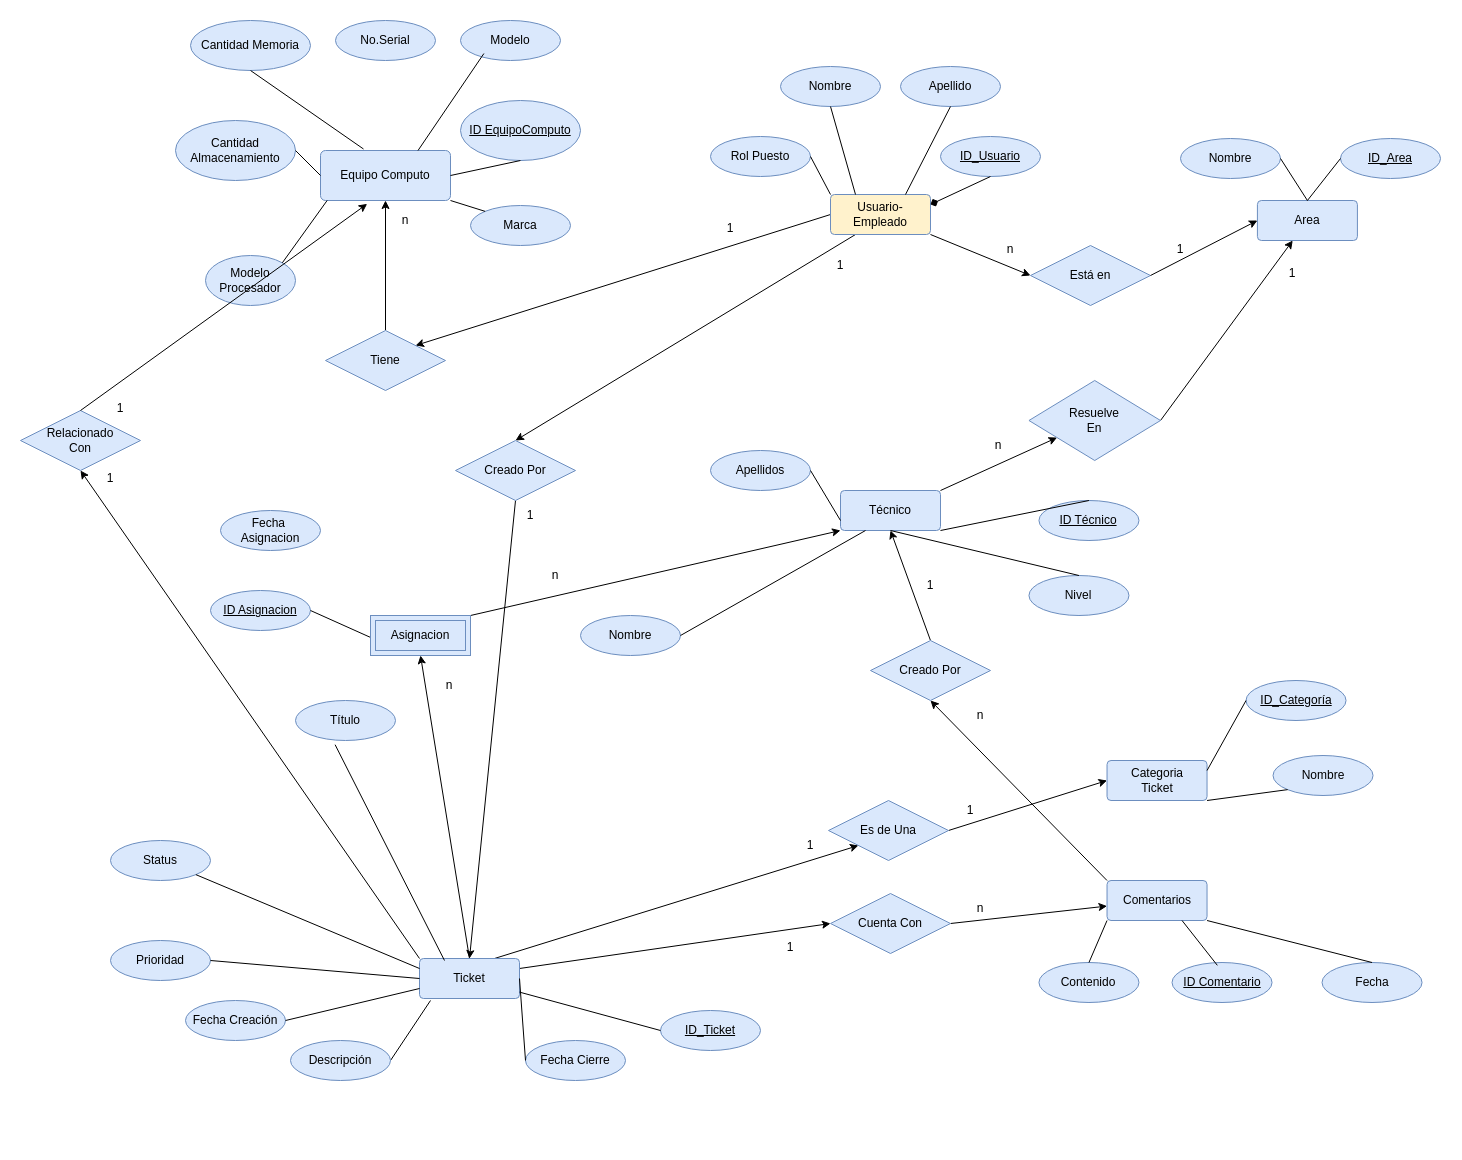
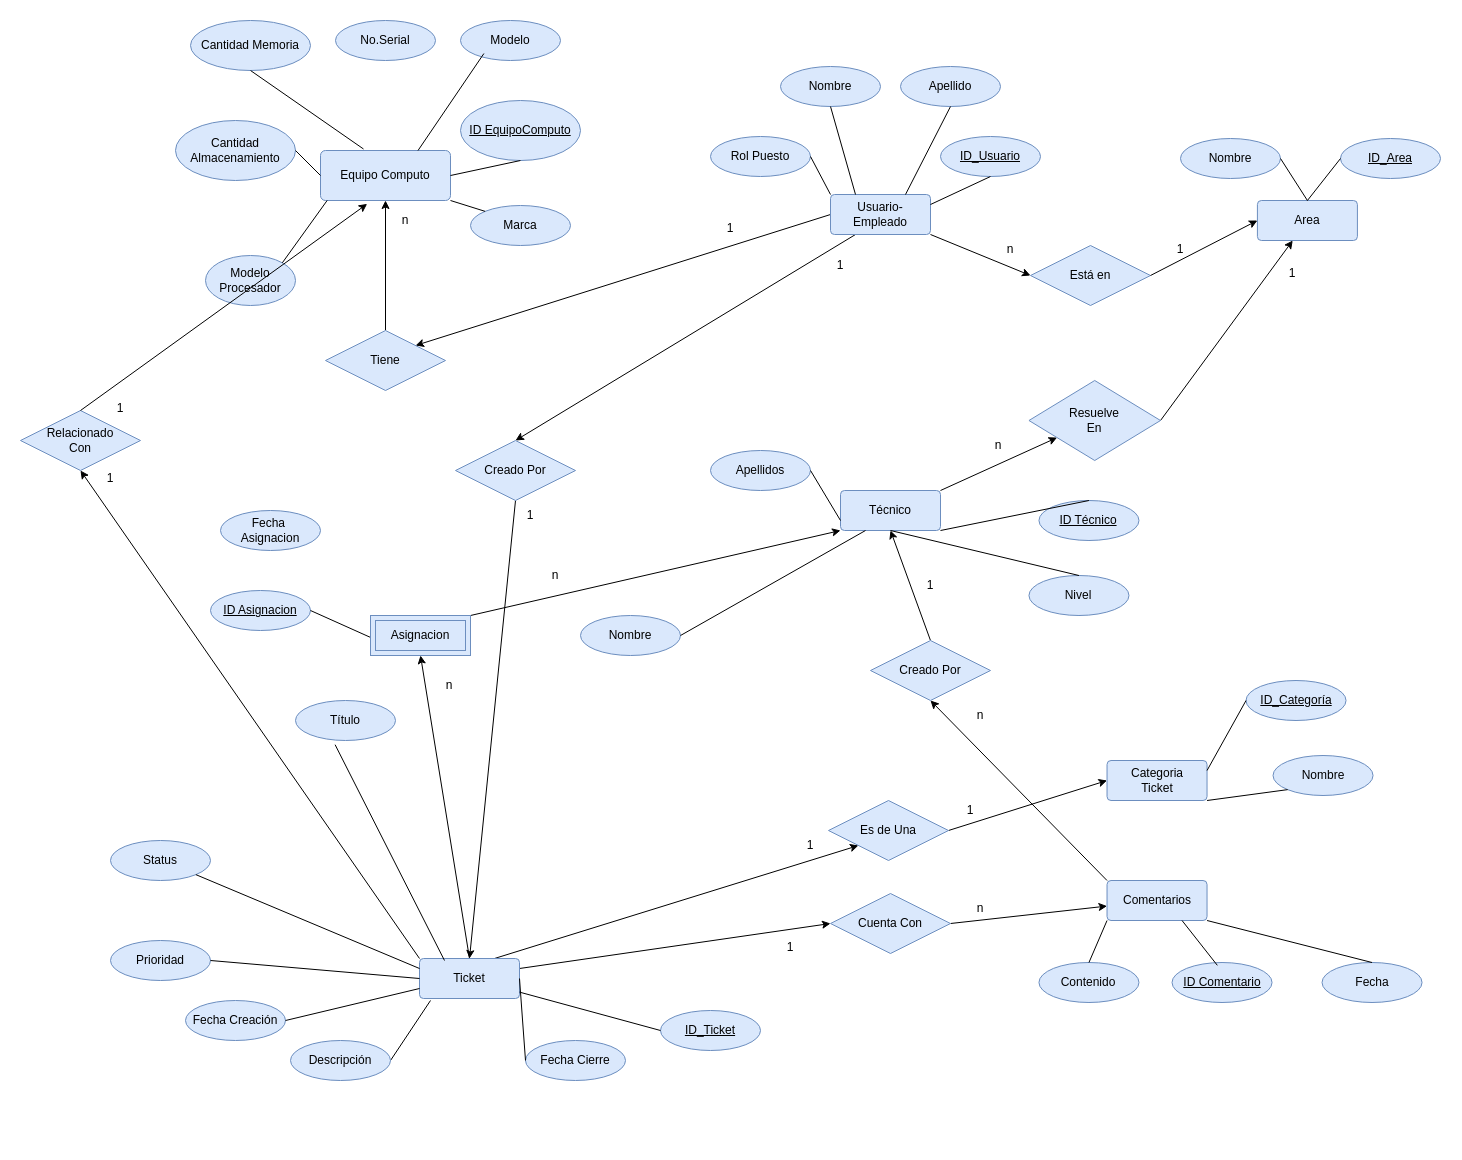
(938, 201) -> (935, 202)
(881, 215) -> (881, 215)
